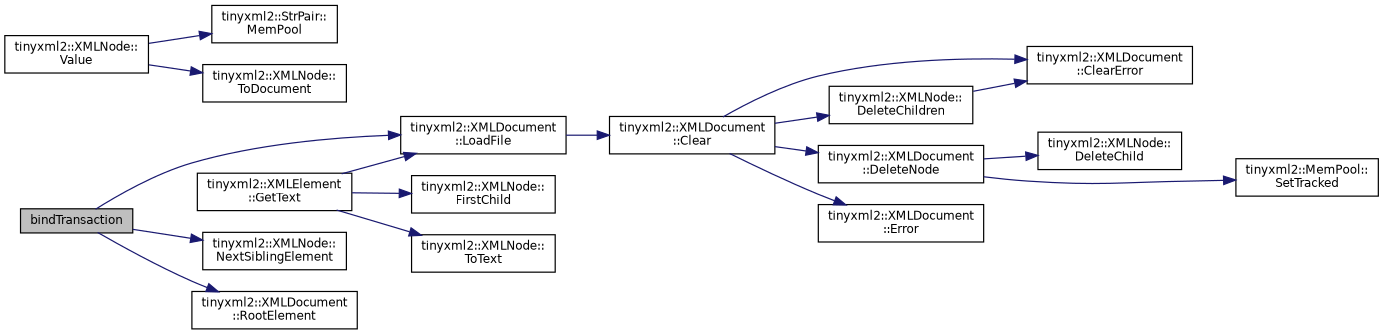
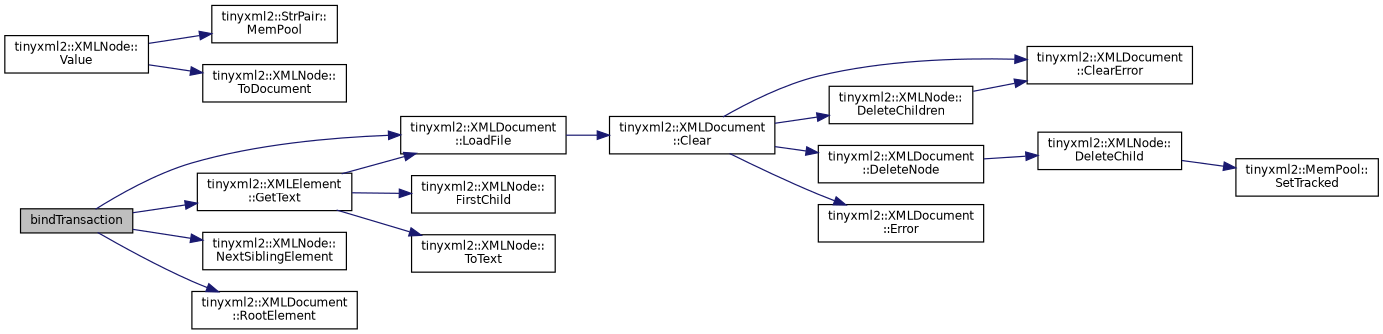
(1103, 183) -> (1203, 163)
none -> (159, 209)
